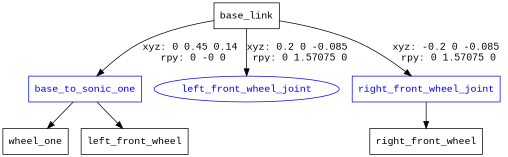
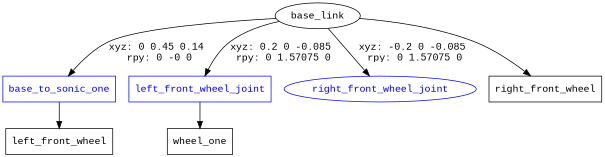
(247, 16) -> (318, 16)
(247, 89) -> (200, 89)
(426, 89) -> (380, 89)
(426, 112) -> (446, 33)
(63, 113) -> (200, 112)
